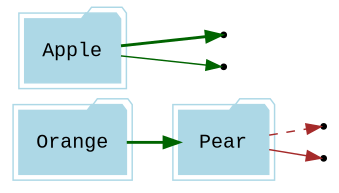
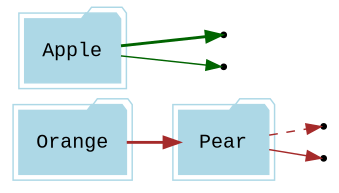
(145, 142) -> (145, 142)
